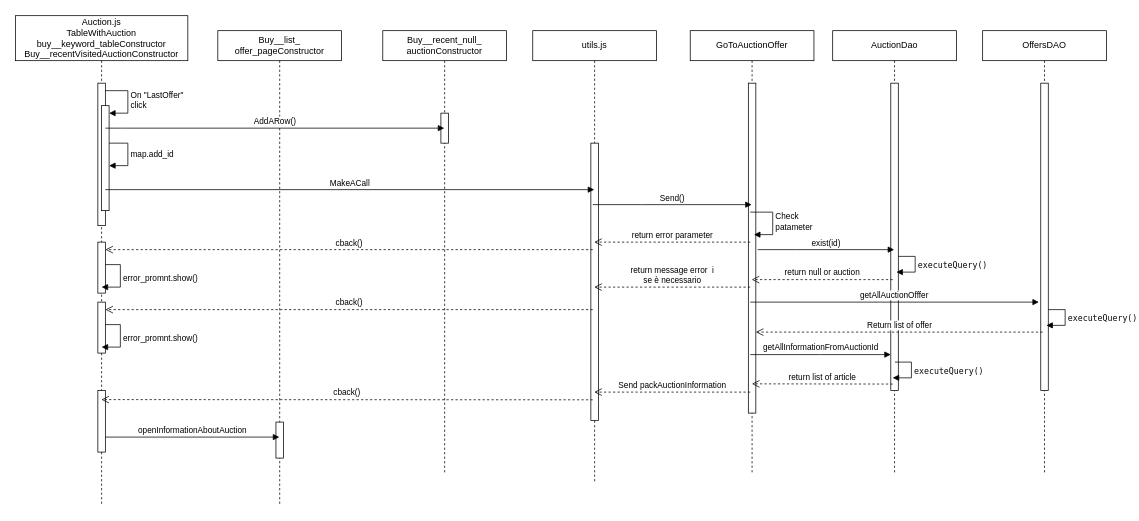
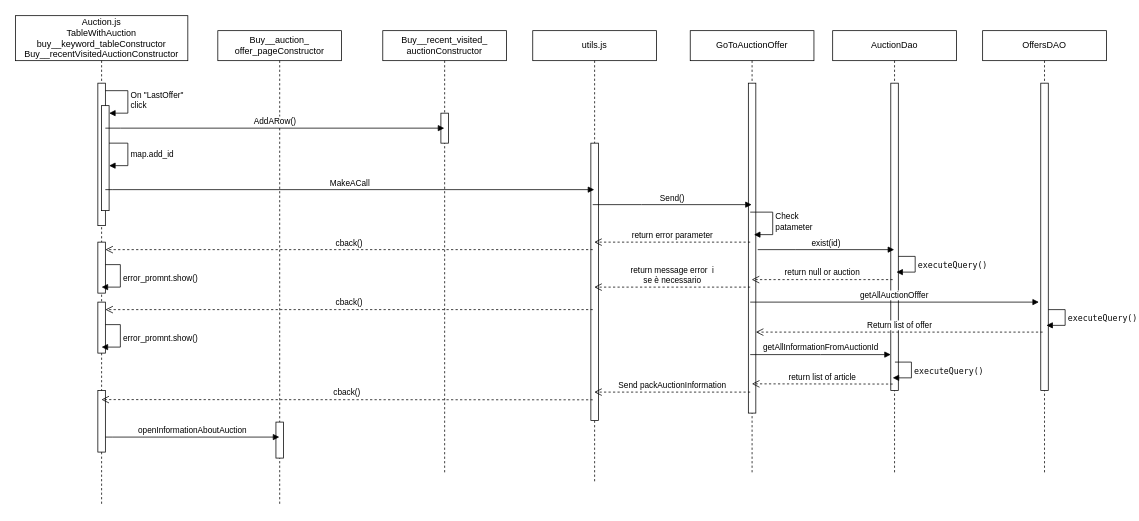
(280, 45) -> (280, 45)
(445, 45) -> (445, 45)
